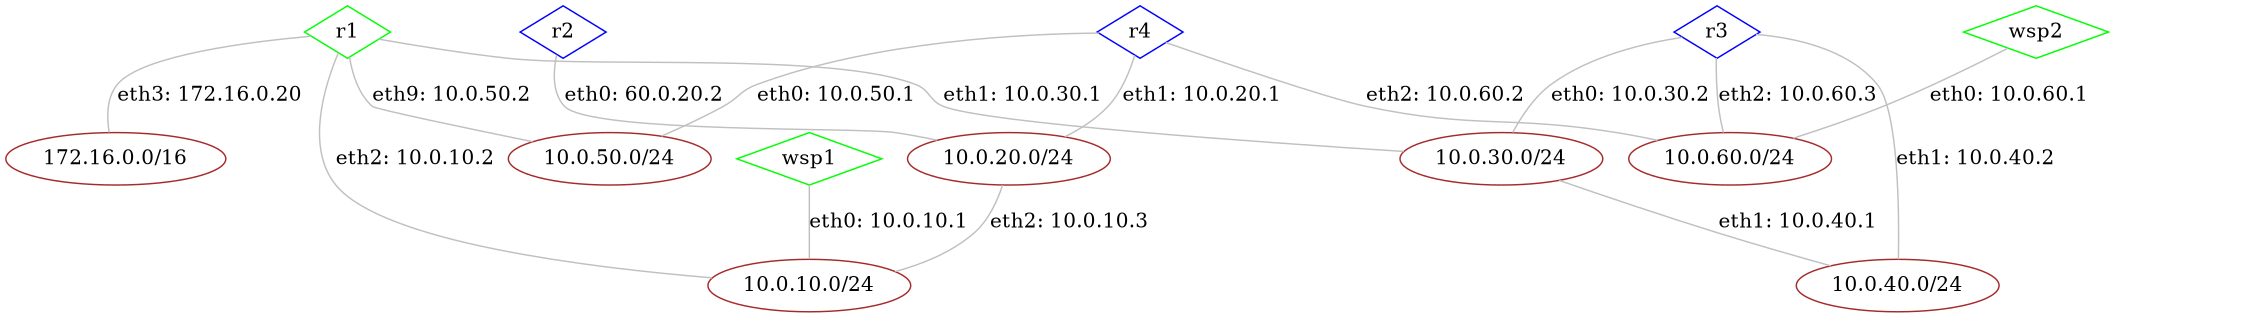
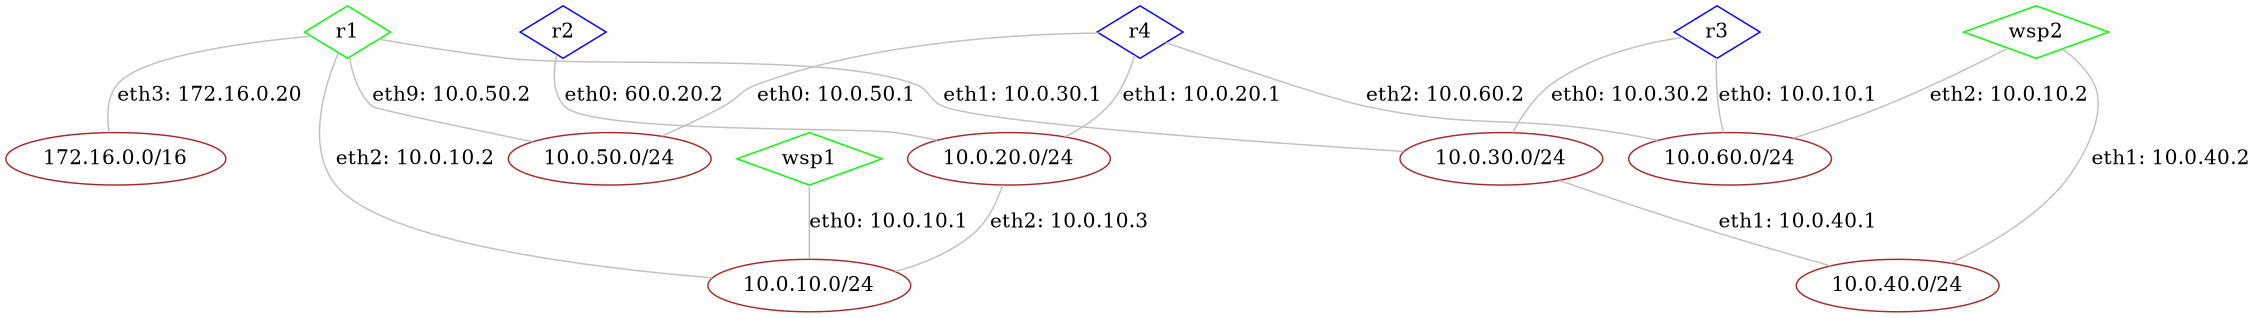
(1880, 90) -> (2069, 177)
(1798, 95) -> (1798, 95)
(2009, 95) -> (2009, 95)
